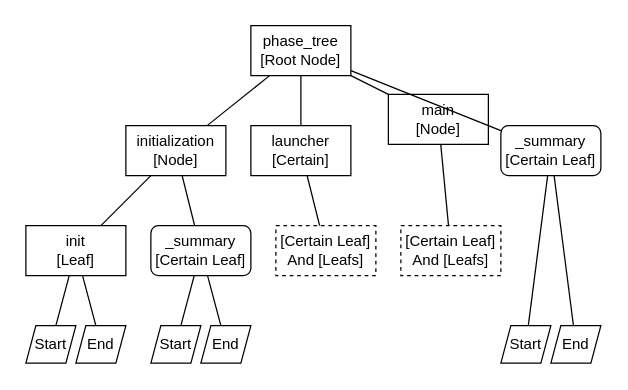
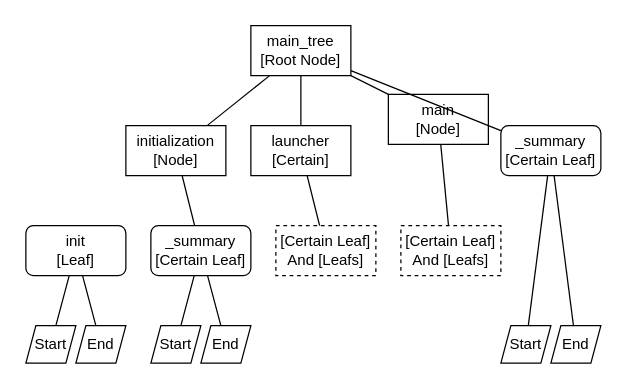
(301, 51) -> (301, 51)
(126, 201) -> none
(76, 251) -> (76, 251)
